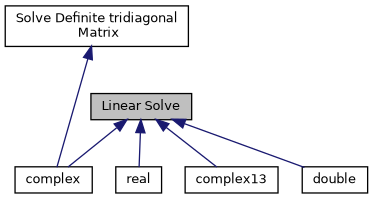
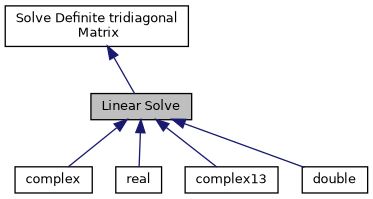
(72, 113) -> (124, 76)
